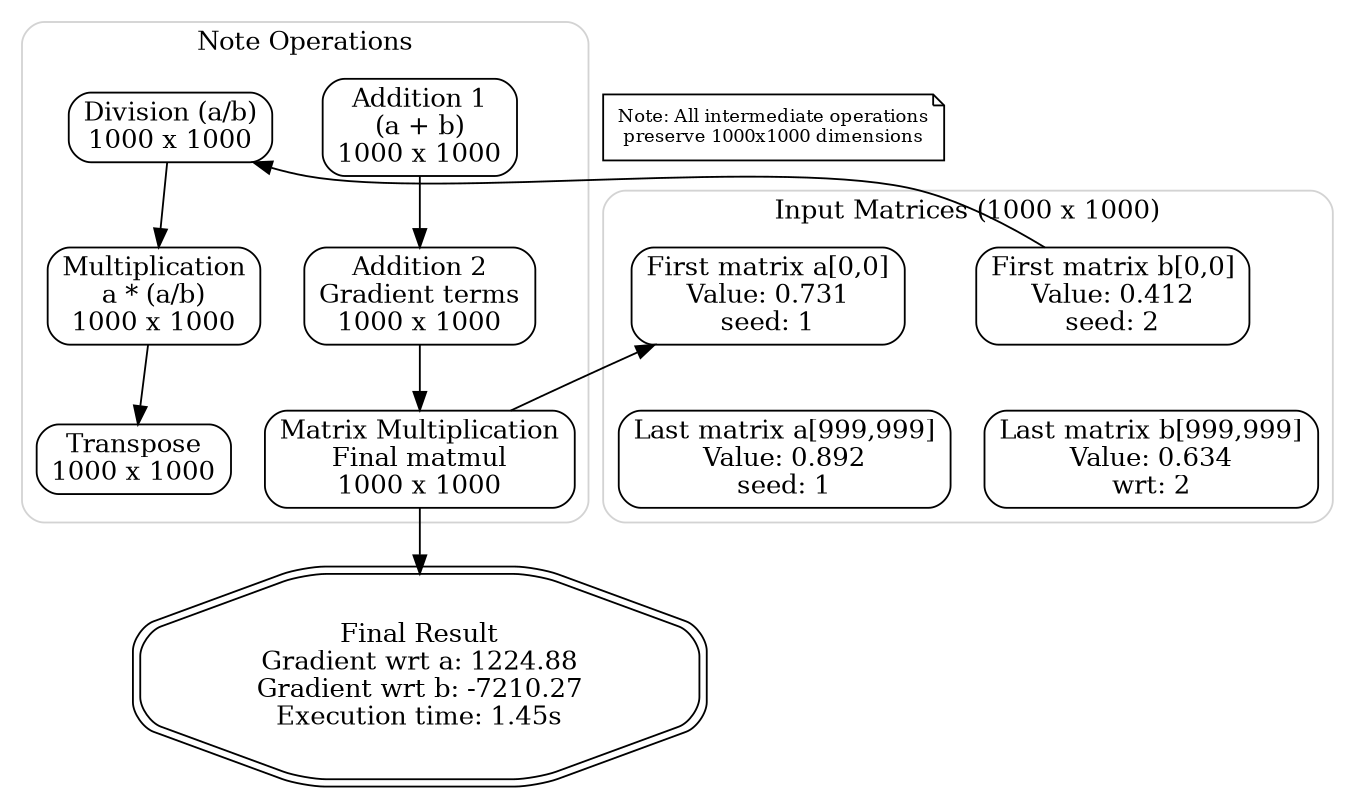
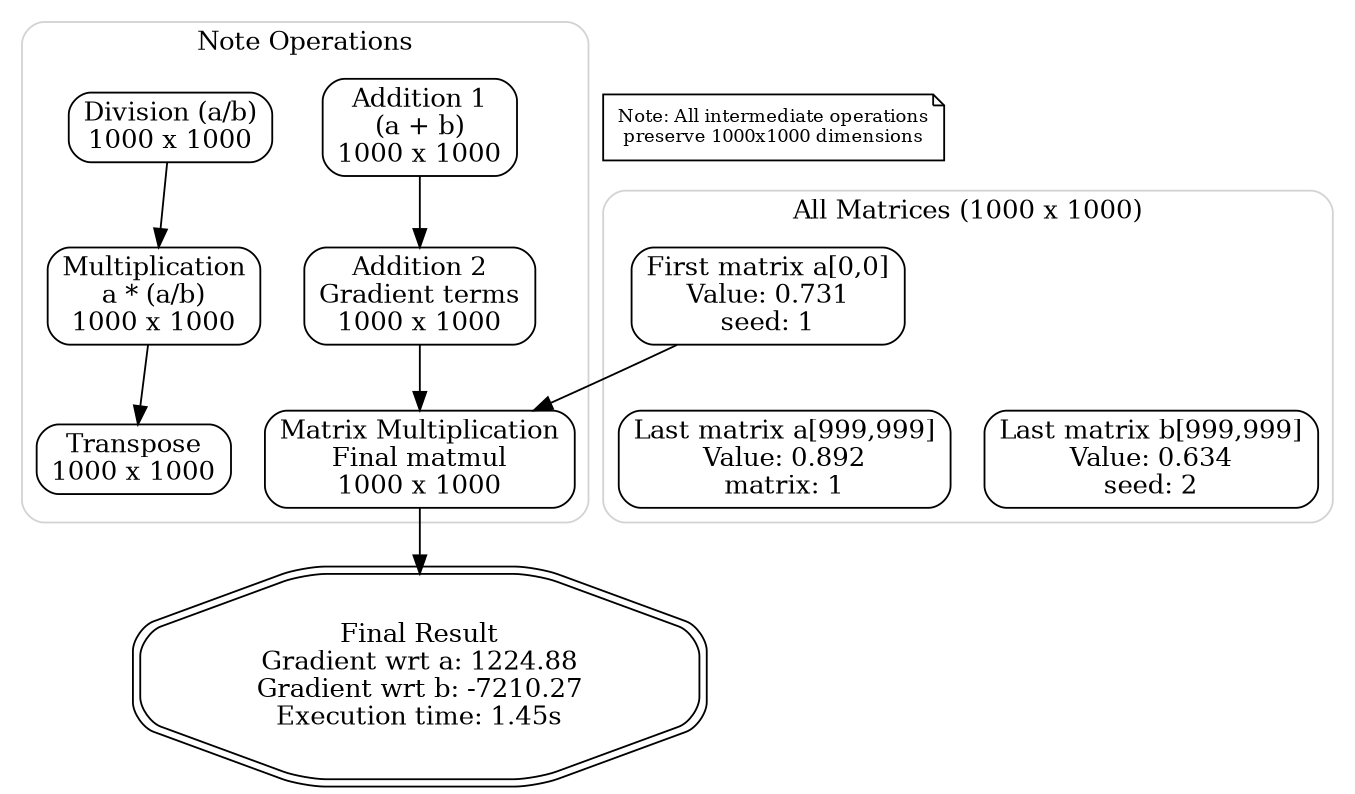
(968, 212) -> (968, 212)
(1113, 296) -> none
(574, 381) -> (617, 373)
(785, 459) -> (785, 459)
(1151, 459) -> (1151, 459)
